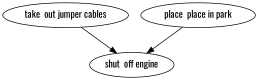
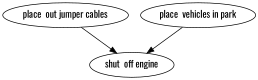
(66, 15) -> (66, 15)
(198, 15) -> (198, 15)
